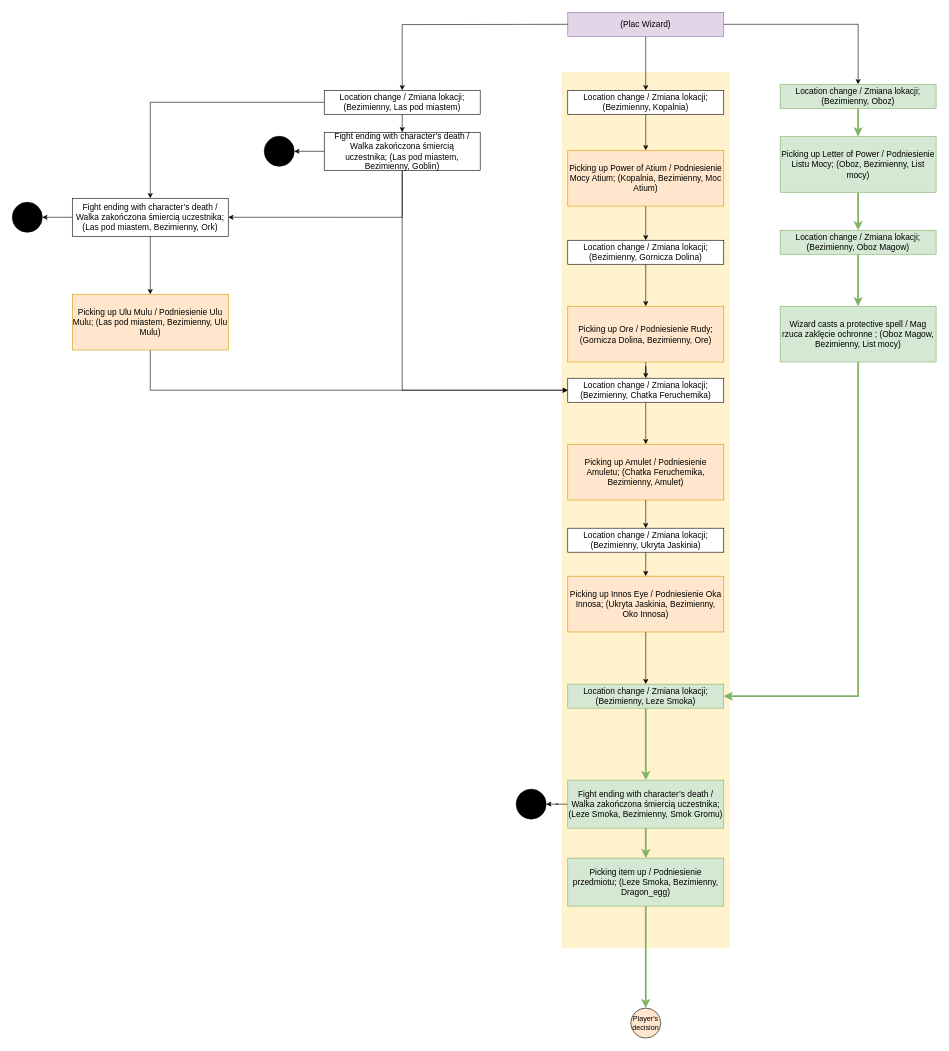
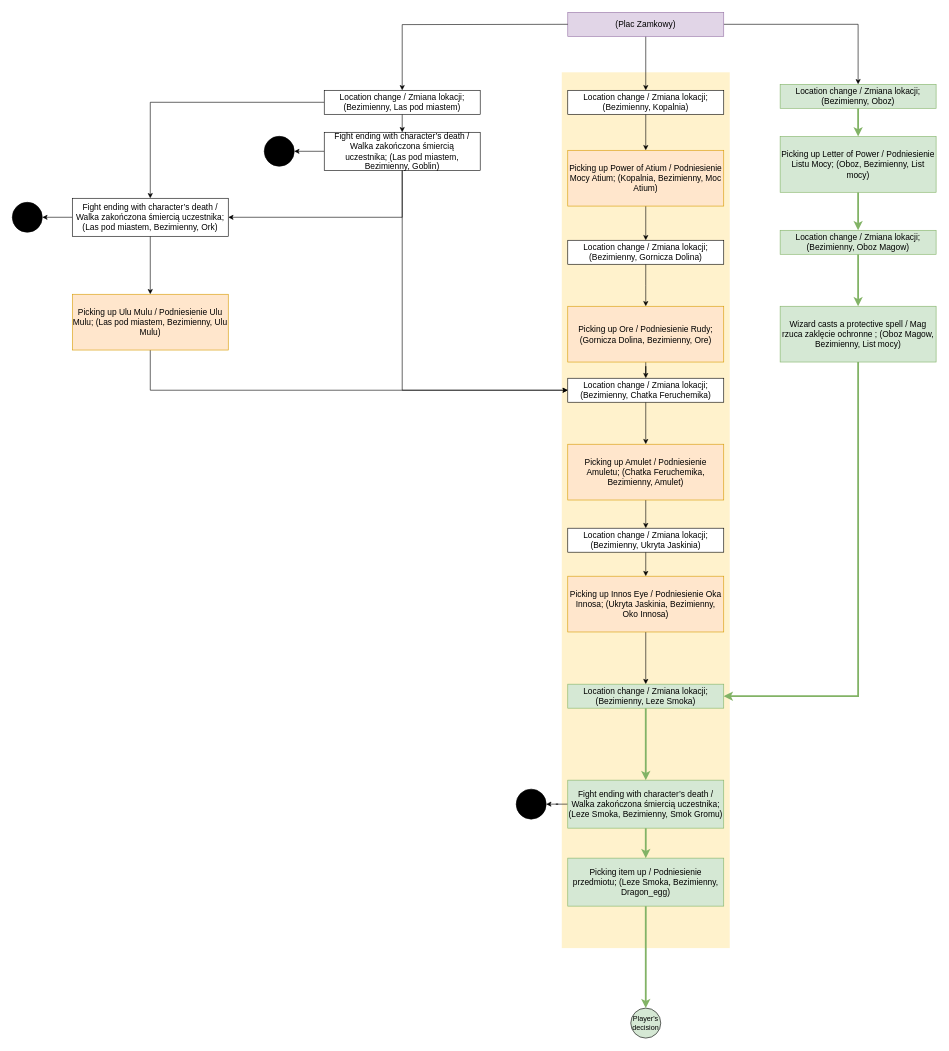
(646, 24) -> (646, 24)
(646, 1023) -> (646, 1023)
